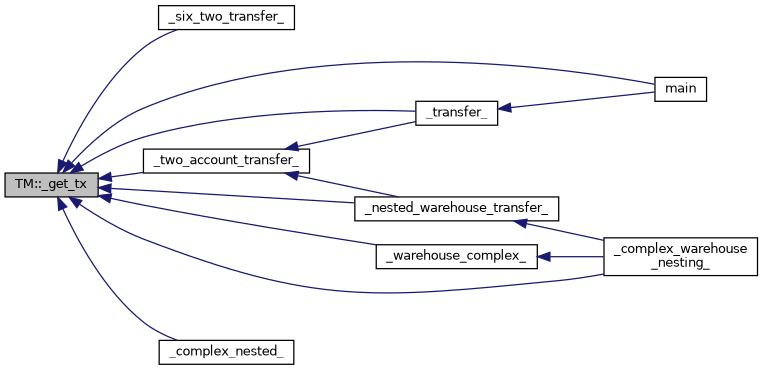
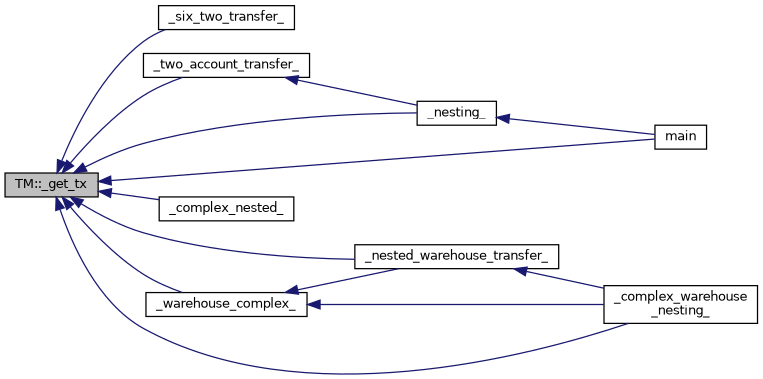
(457, 113) -> (457, 113)
(348, 186) -> (348, 279)
